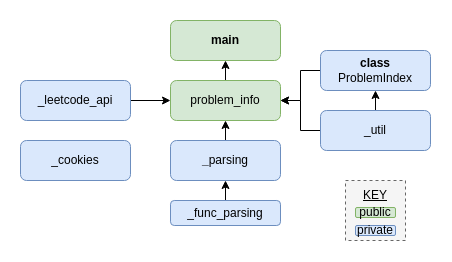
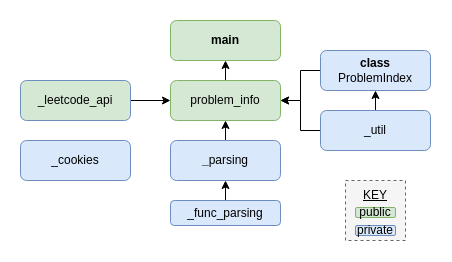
(76, 101) -> (76, 101)
